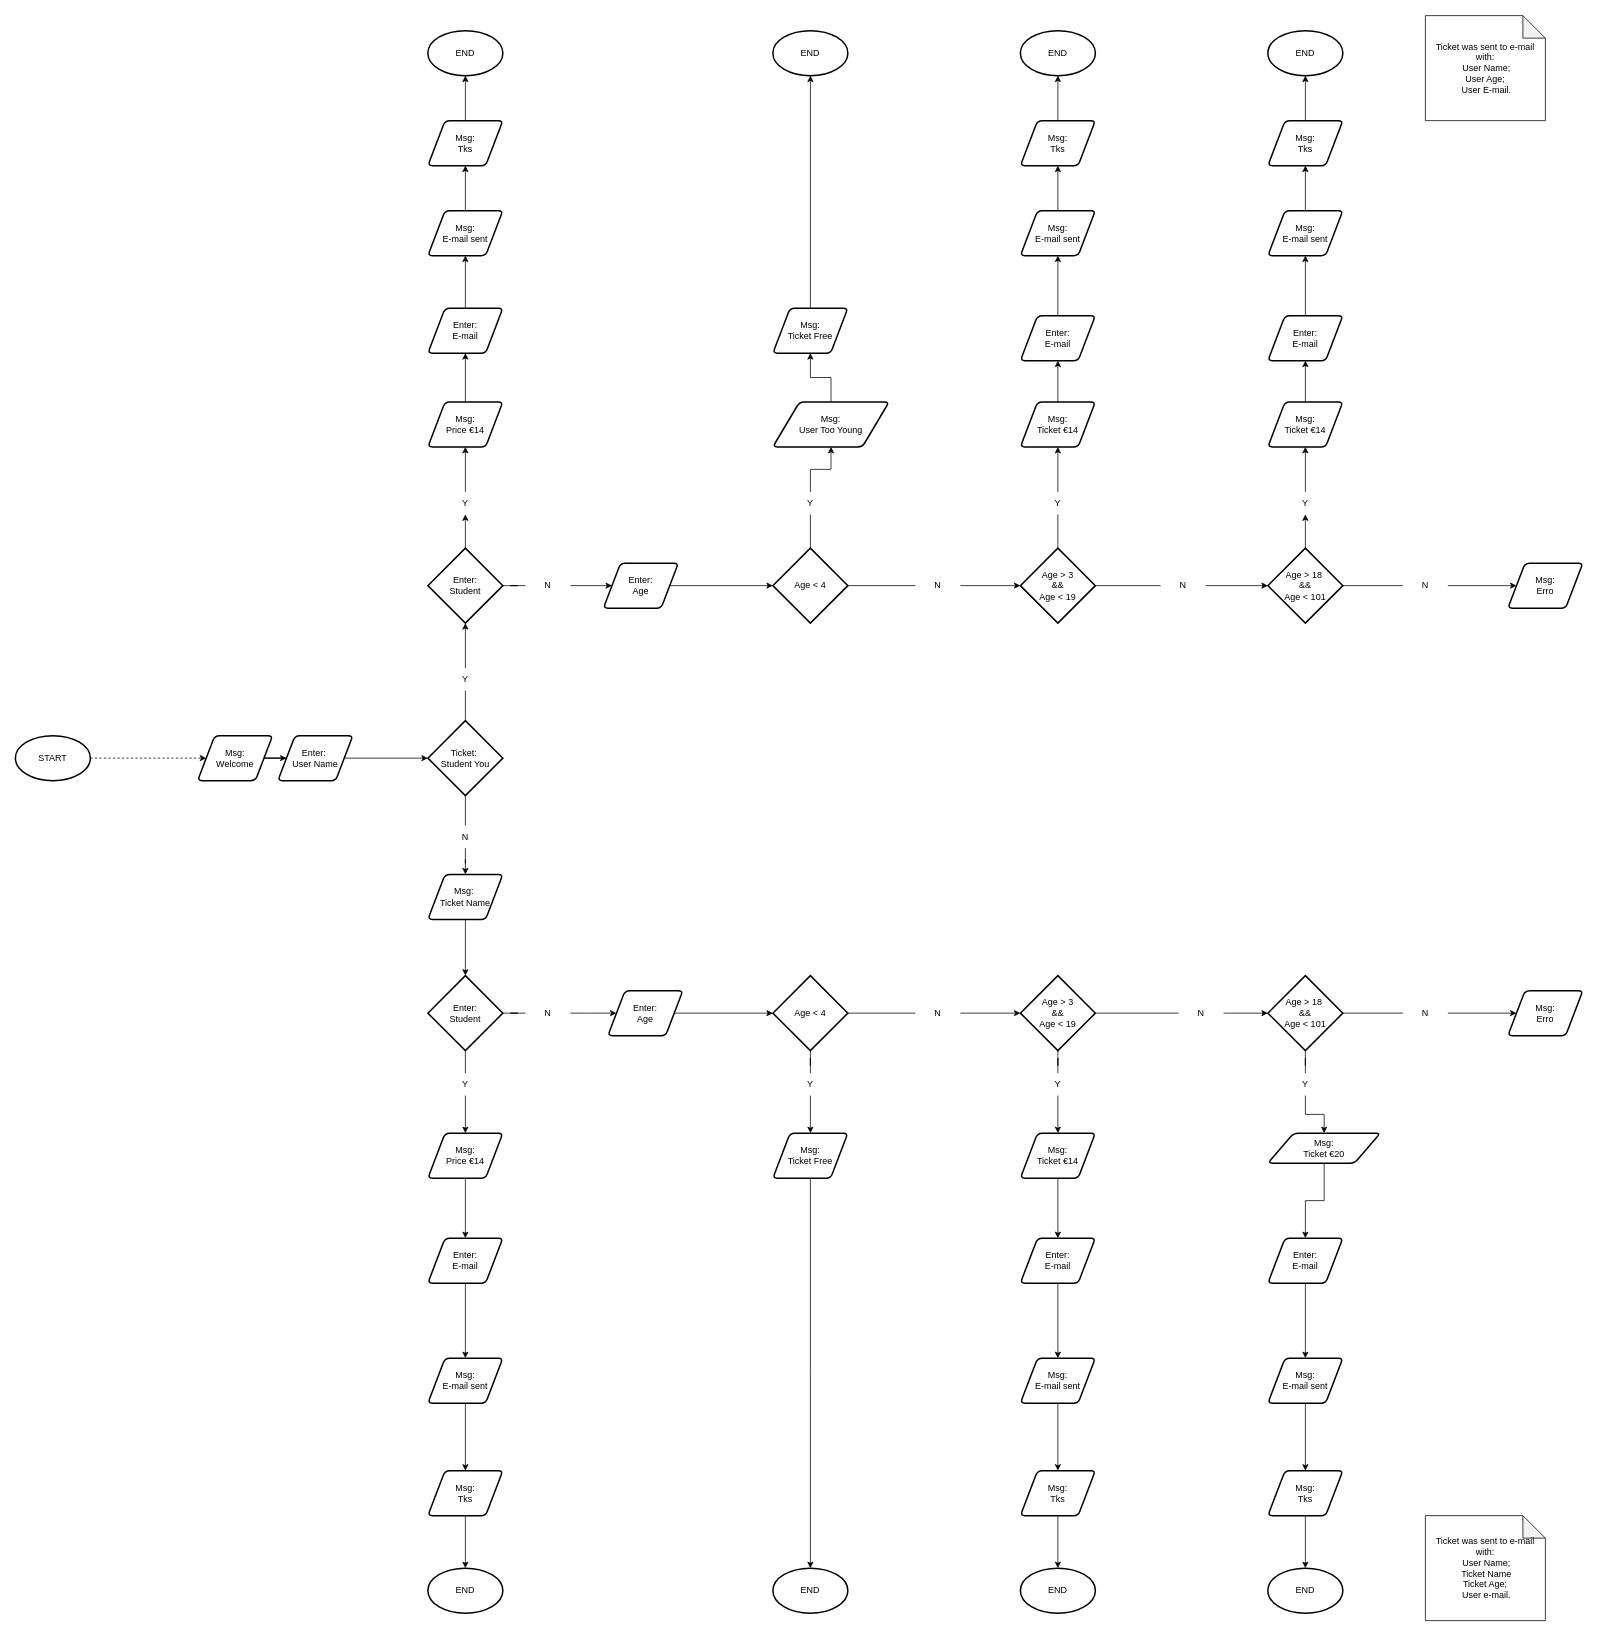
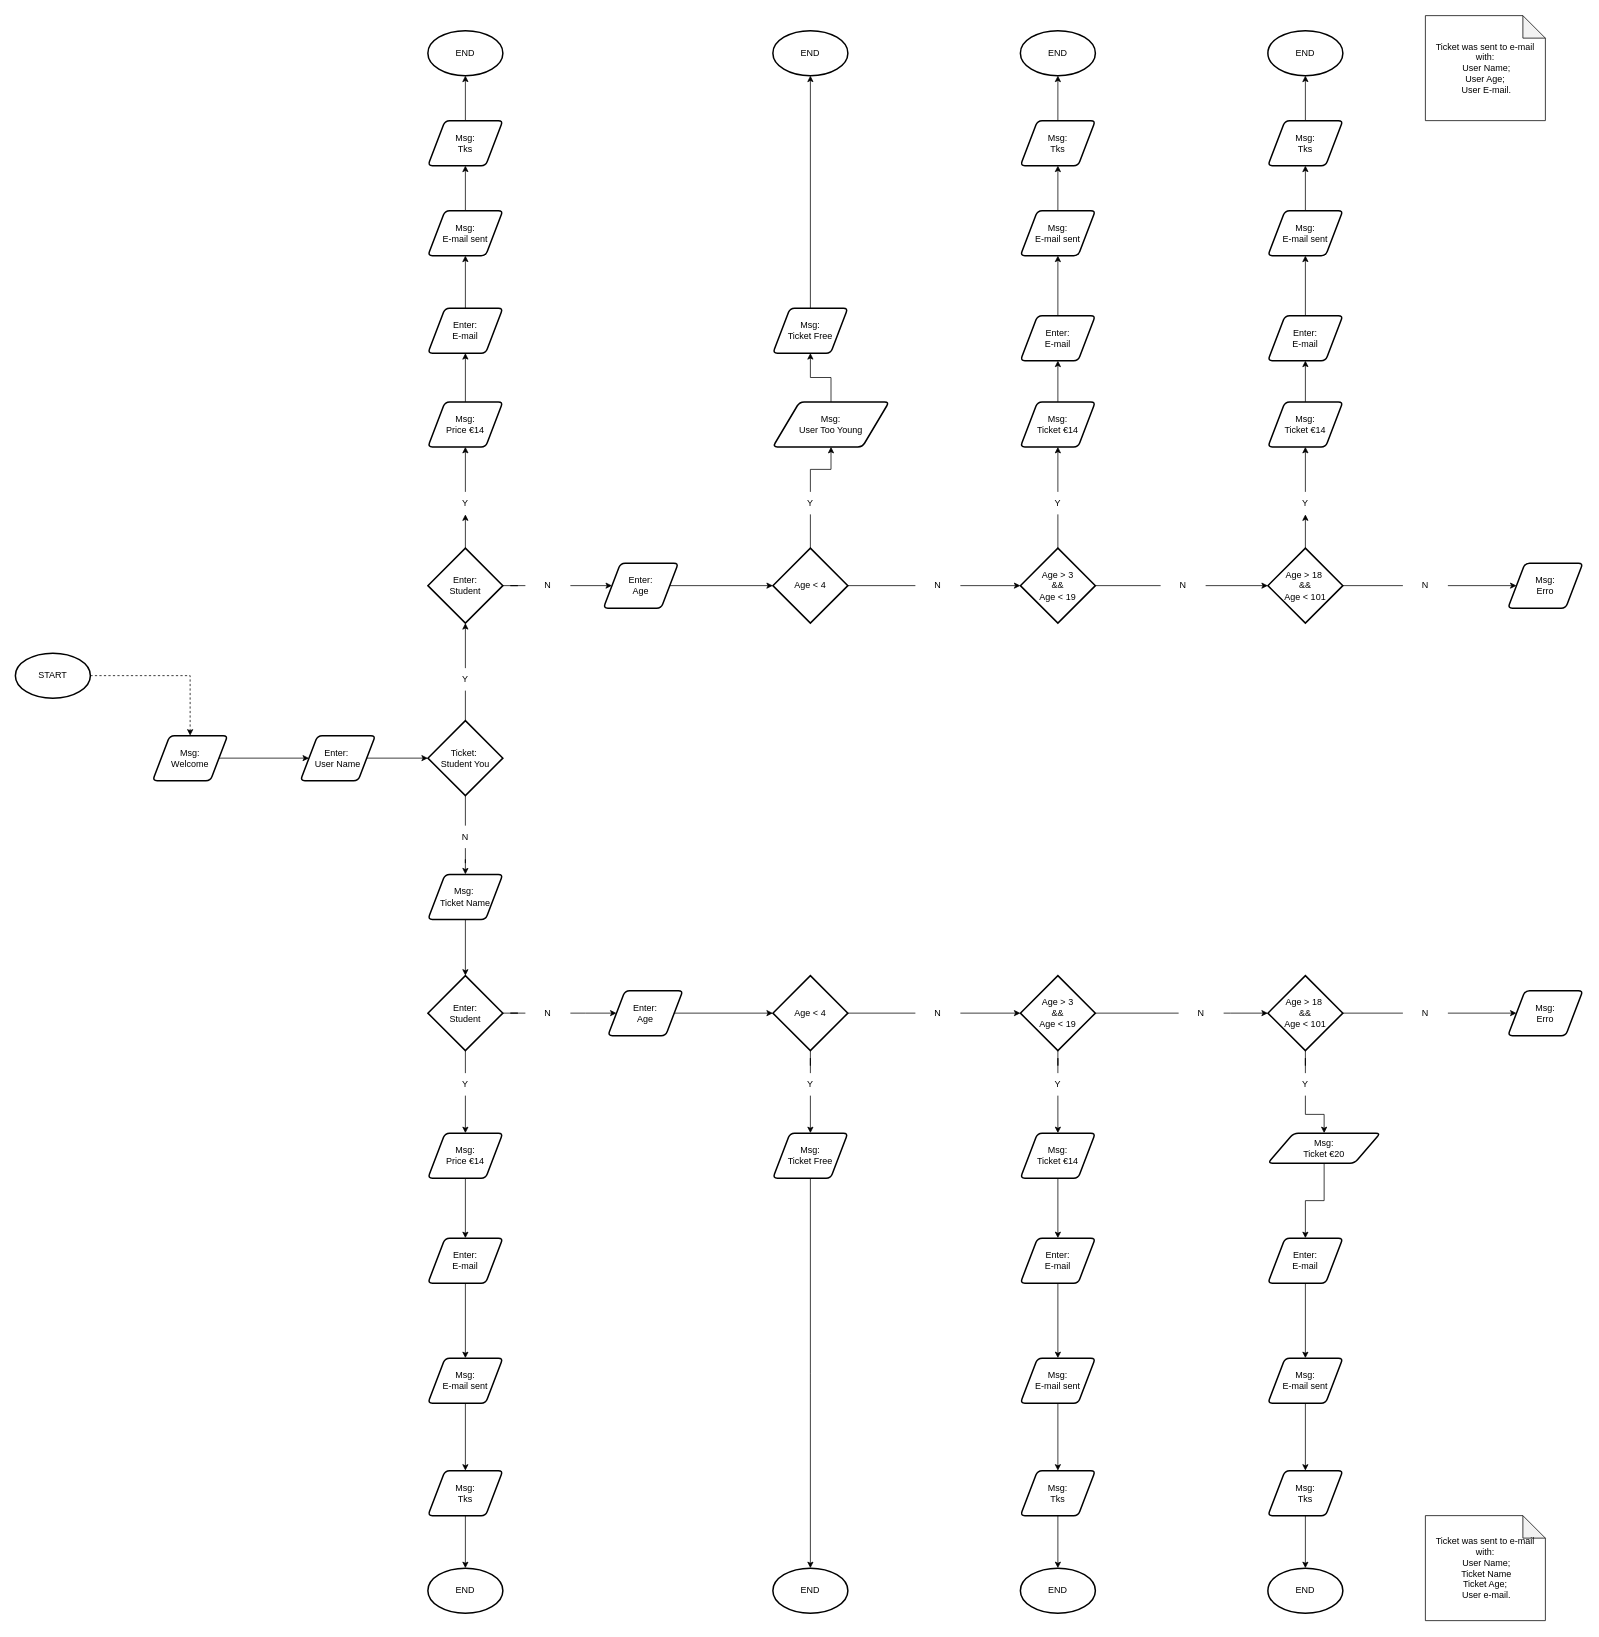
(53, 758) -> (53, 675)
(235, 758) -> (190, 758)
(315, 758) -> (338, 758)
